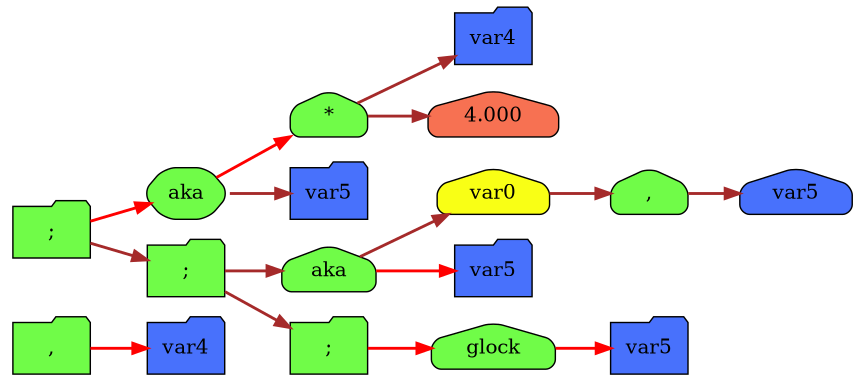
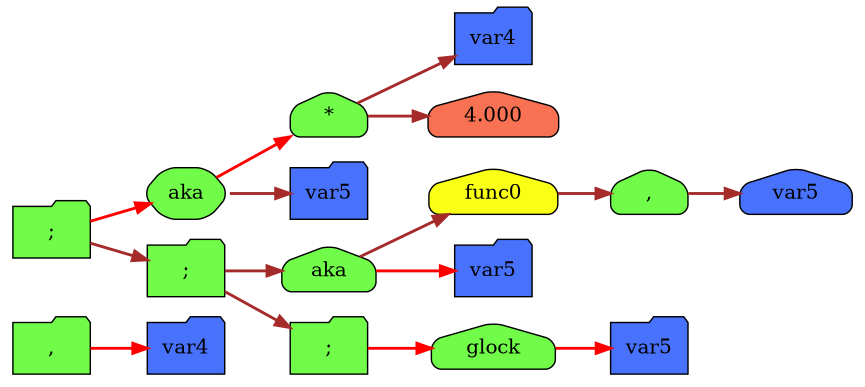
(493, 194) -> (493, 194)
